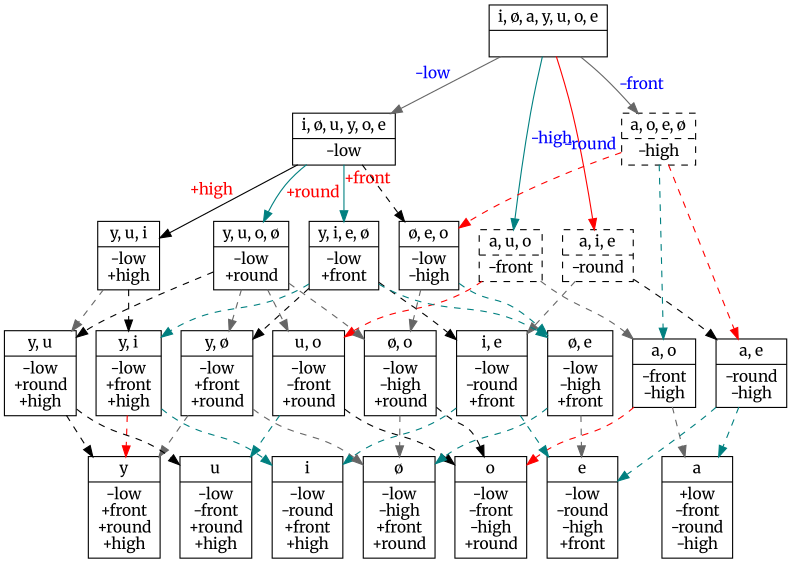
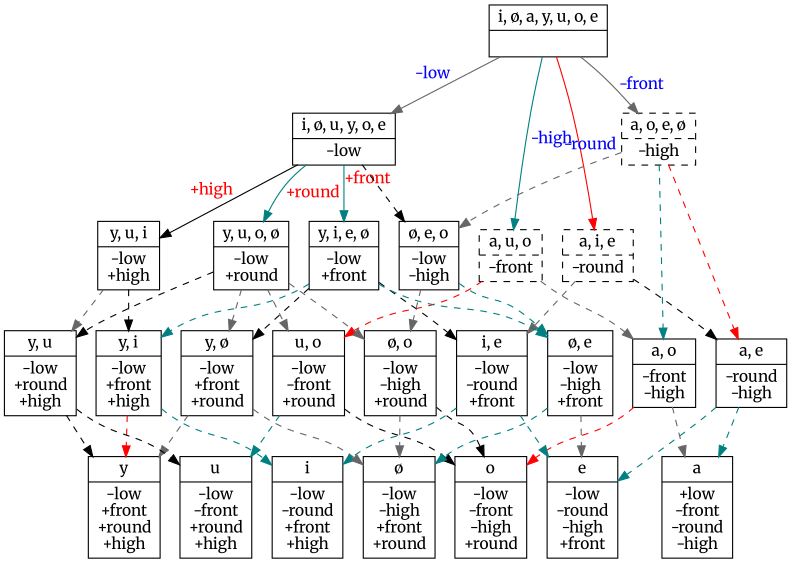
(543, 183) -> (543, 183)
